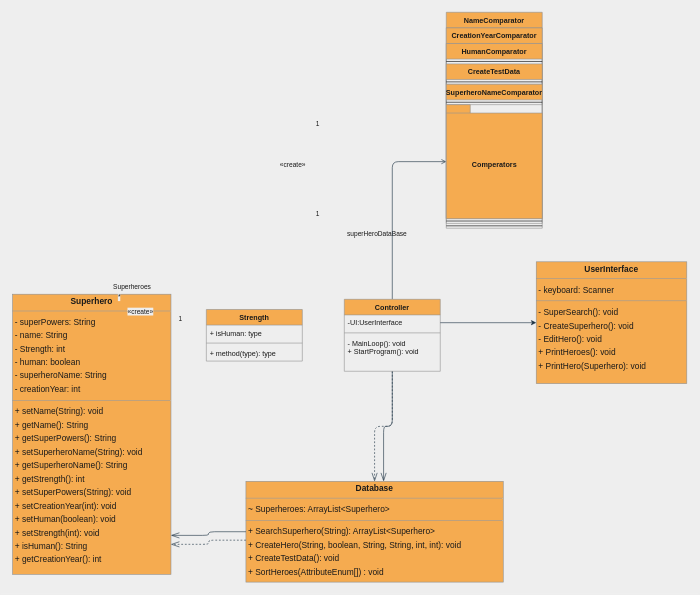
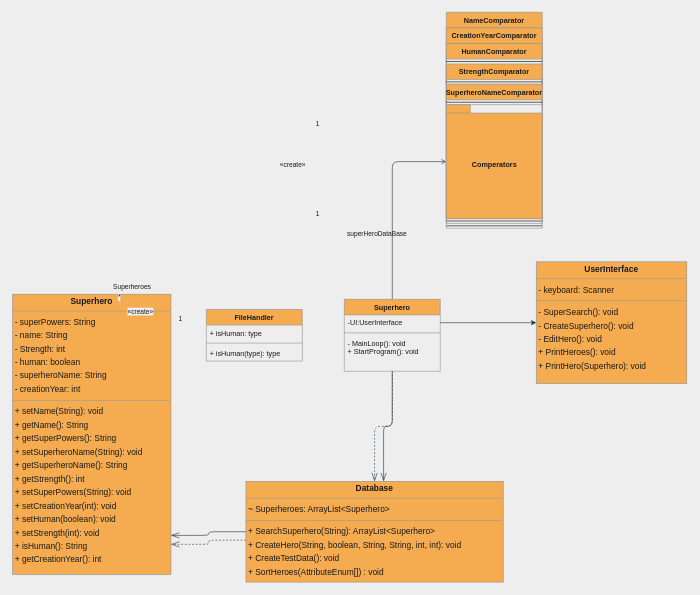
(494, 72) -> (494, 72)
(392, 308) -> (392, 308)
(254, 318) -> (254, 318)
(247, 354) -> (248, 354)
